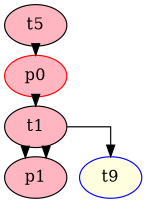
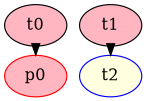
(36, 25) -> (36, 25)
(36, 97) -> none
(36, 178) -> none
(111, 178) -> (111, 76)
